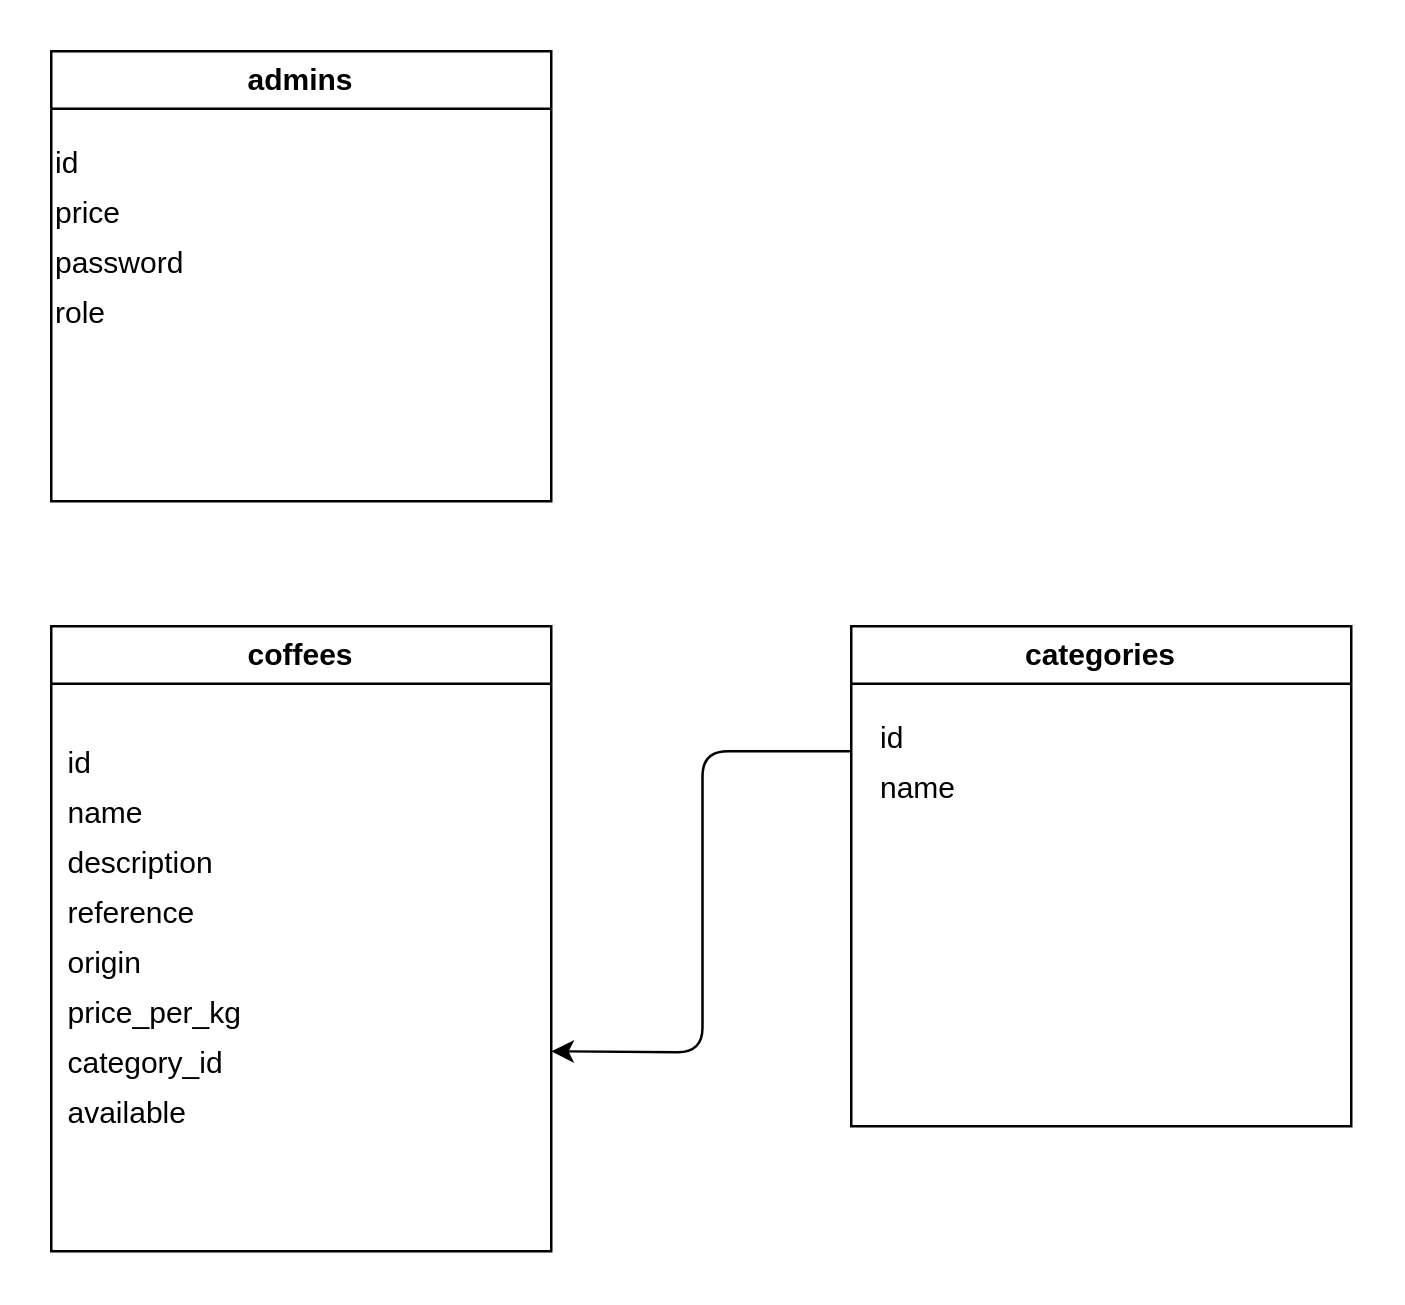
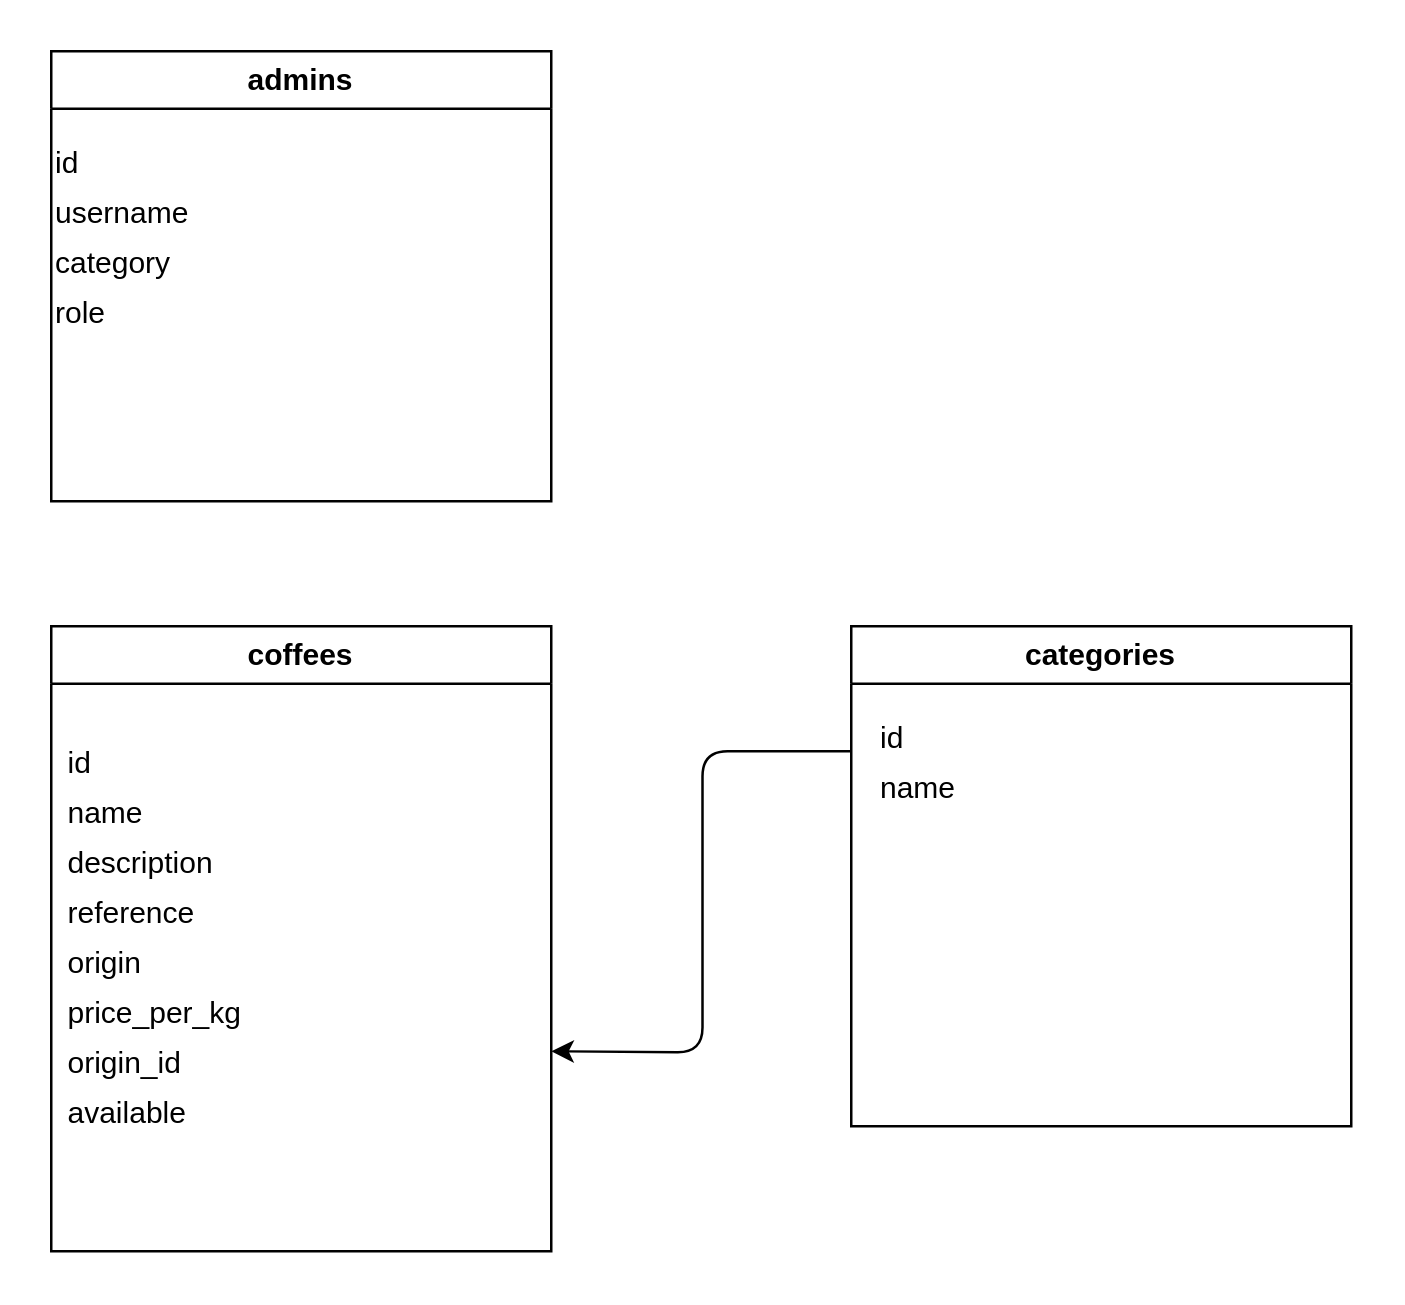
(94, 214) -> (123, 214)
(123, 264) -> (123, 264)
(157, 1064) -> (133, 1064)
